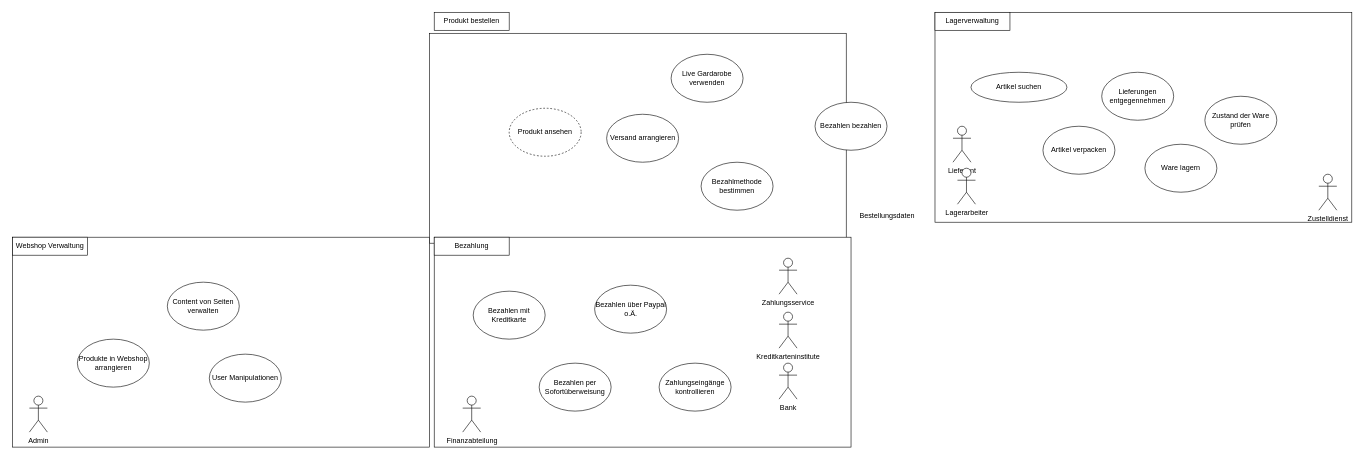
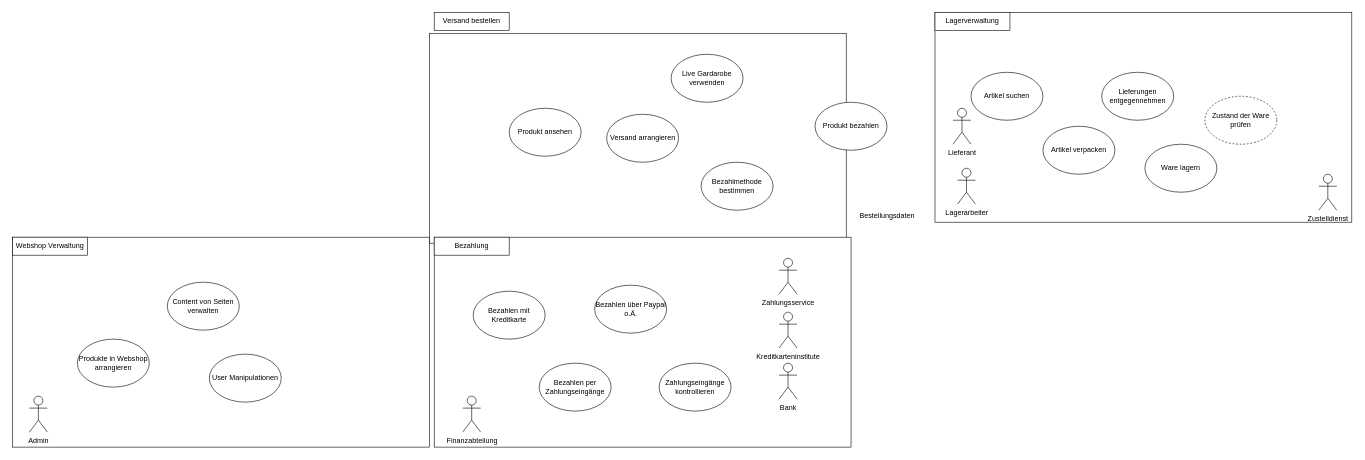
(472, 21) -> (472, 21)
(1019, 87) -> (1007, 96)
(1241, 120) -> (1241, 120)
(851, 126) -> (851, 126)
(545, 132) -> (545, 132)
(962, 144) -> (962, 126)
(575, 387) -> (575, 387)
